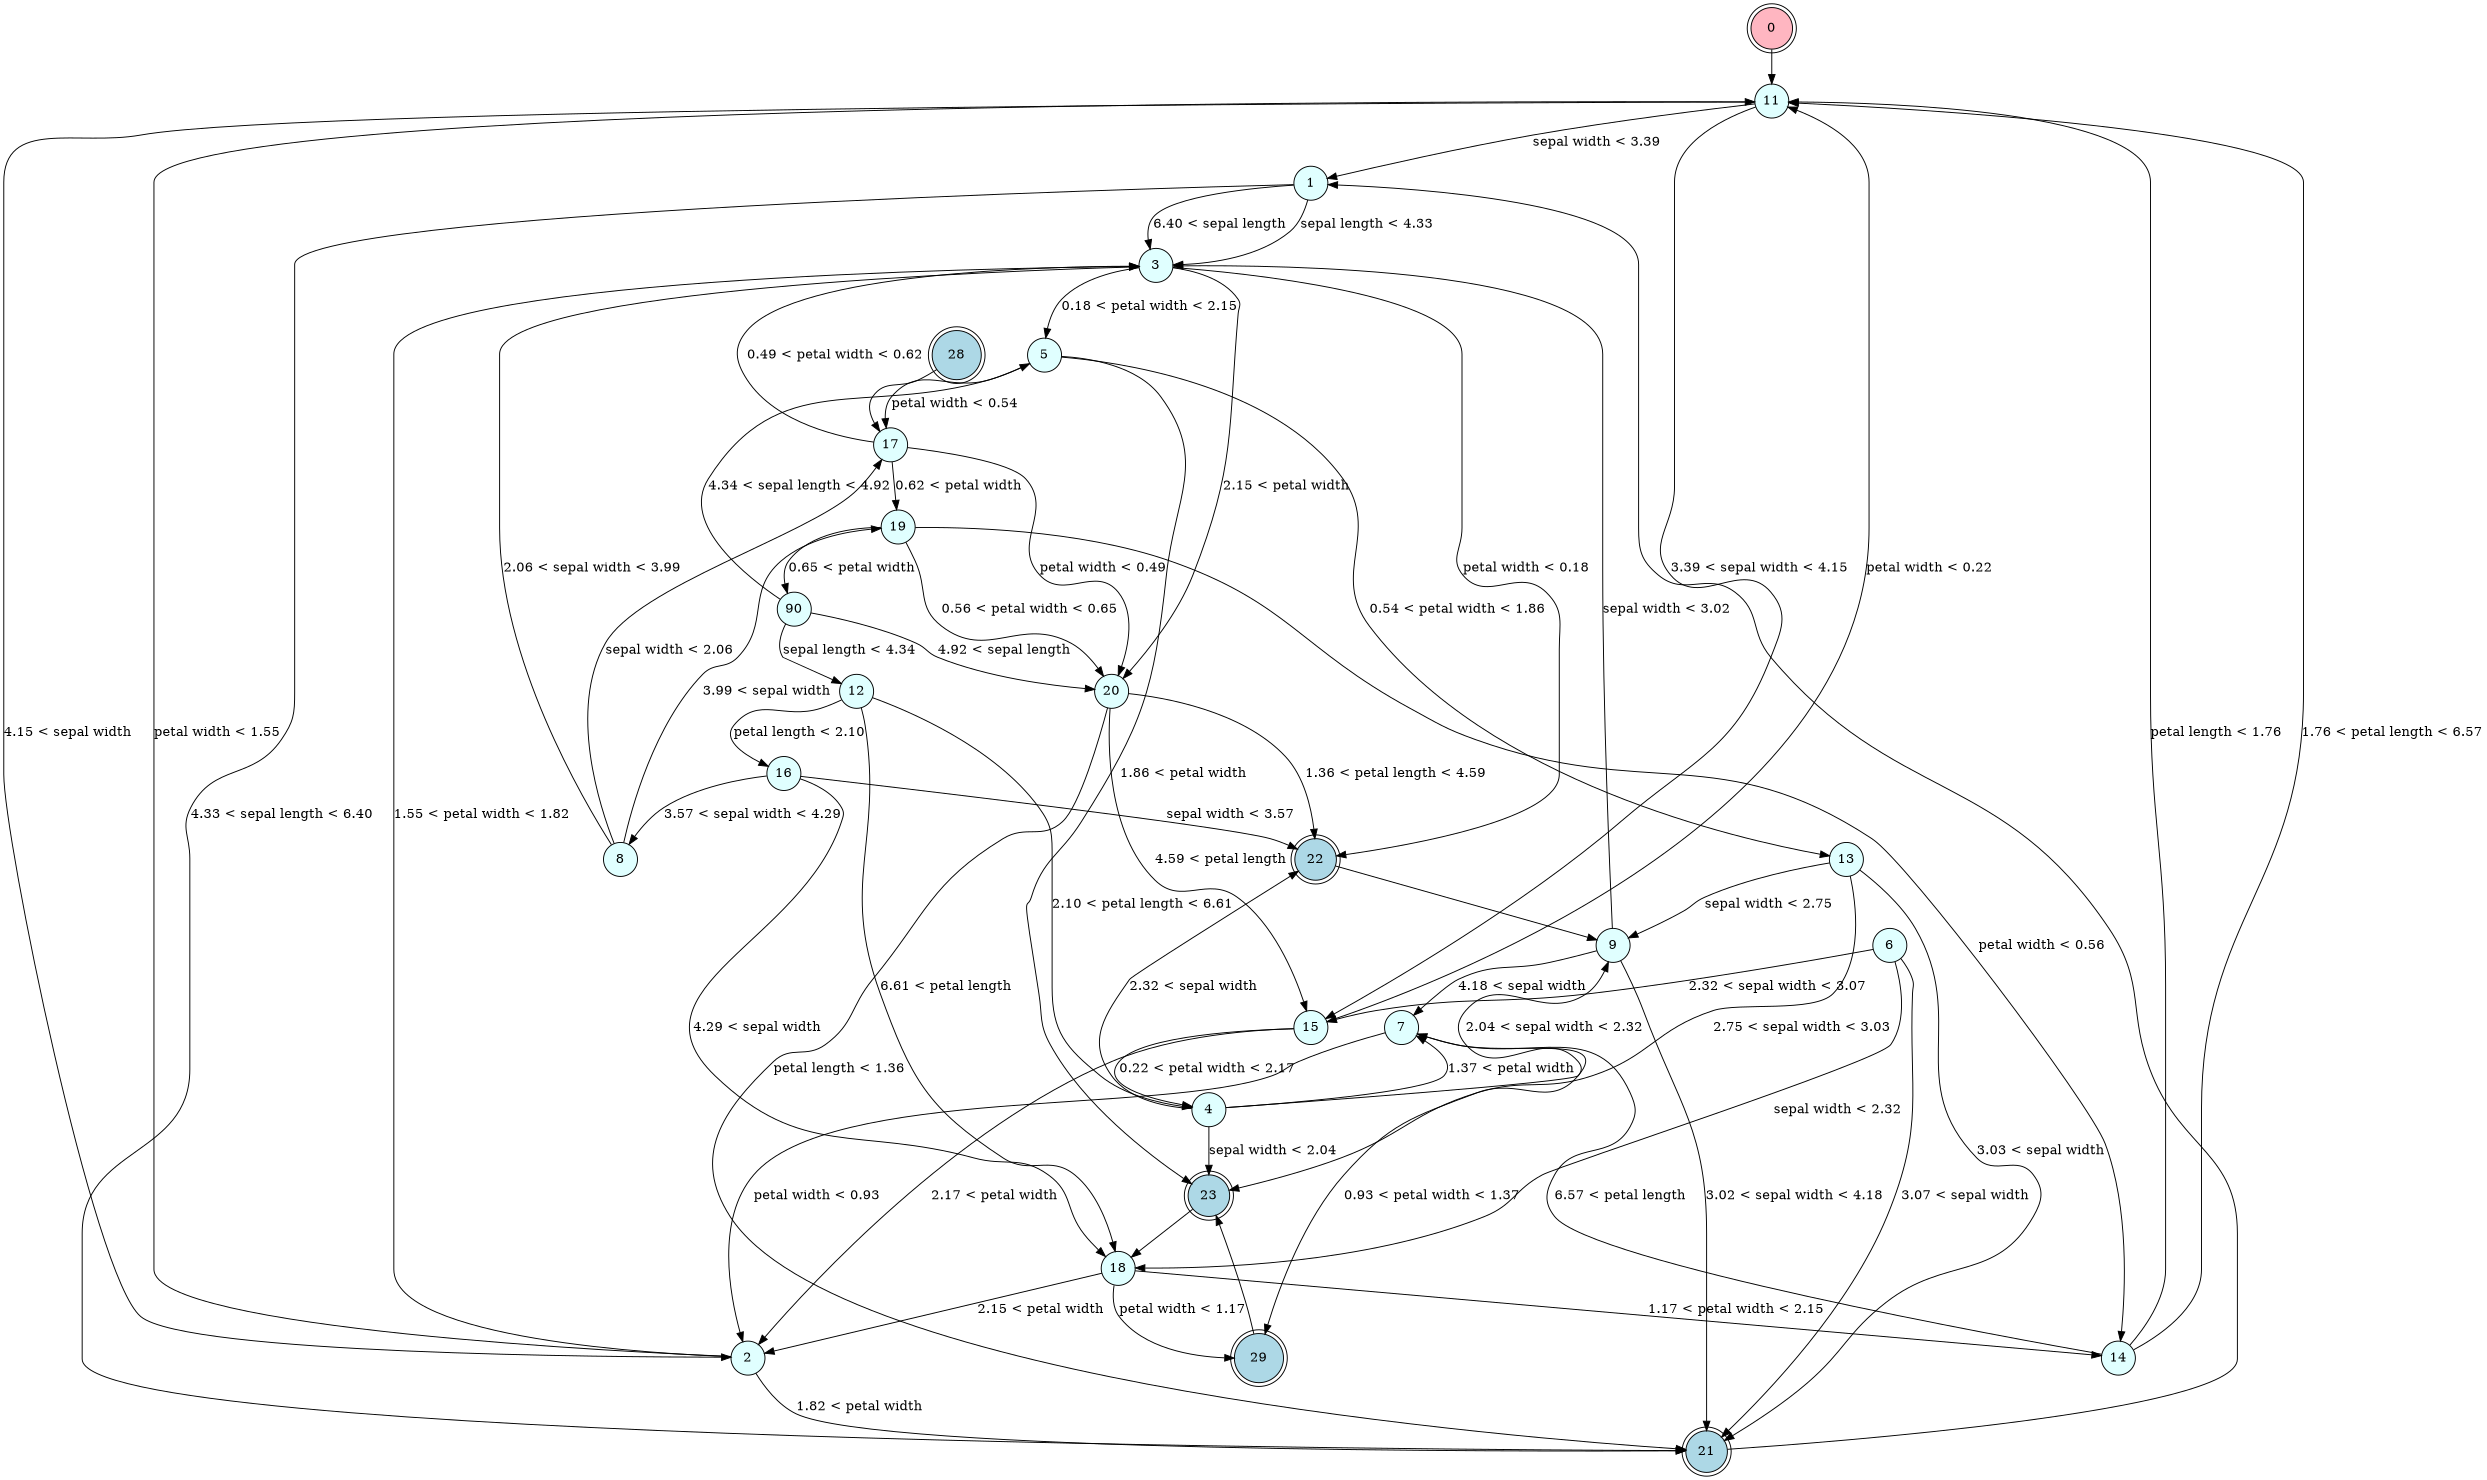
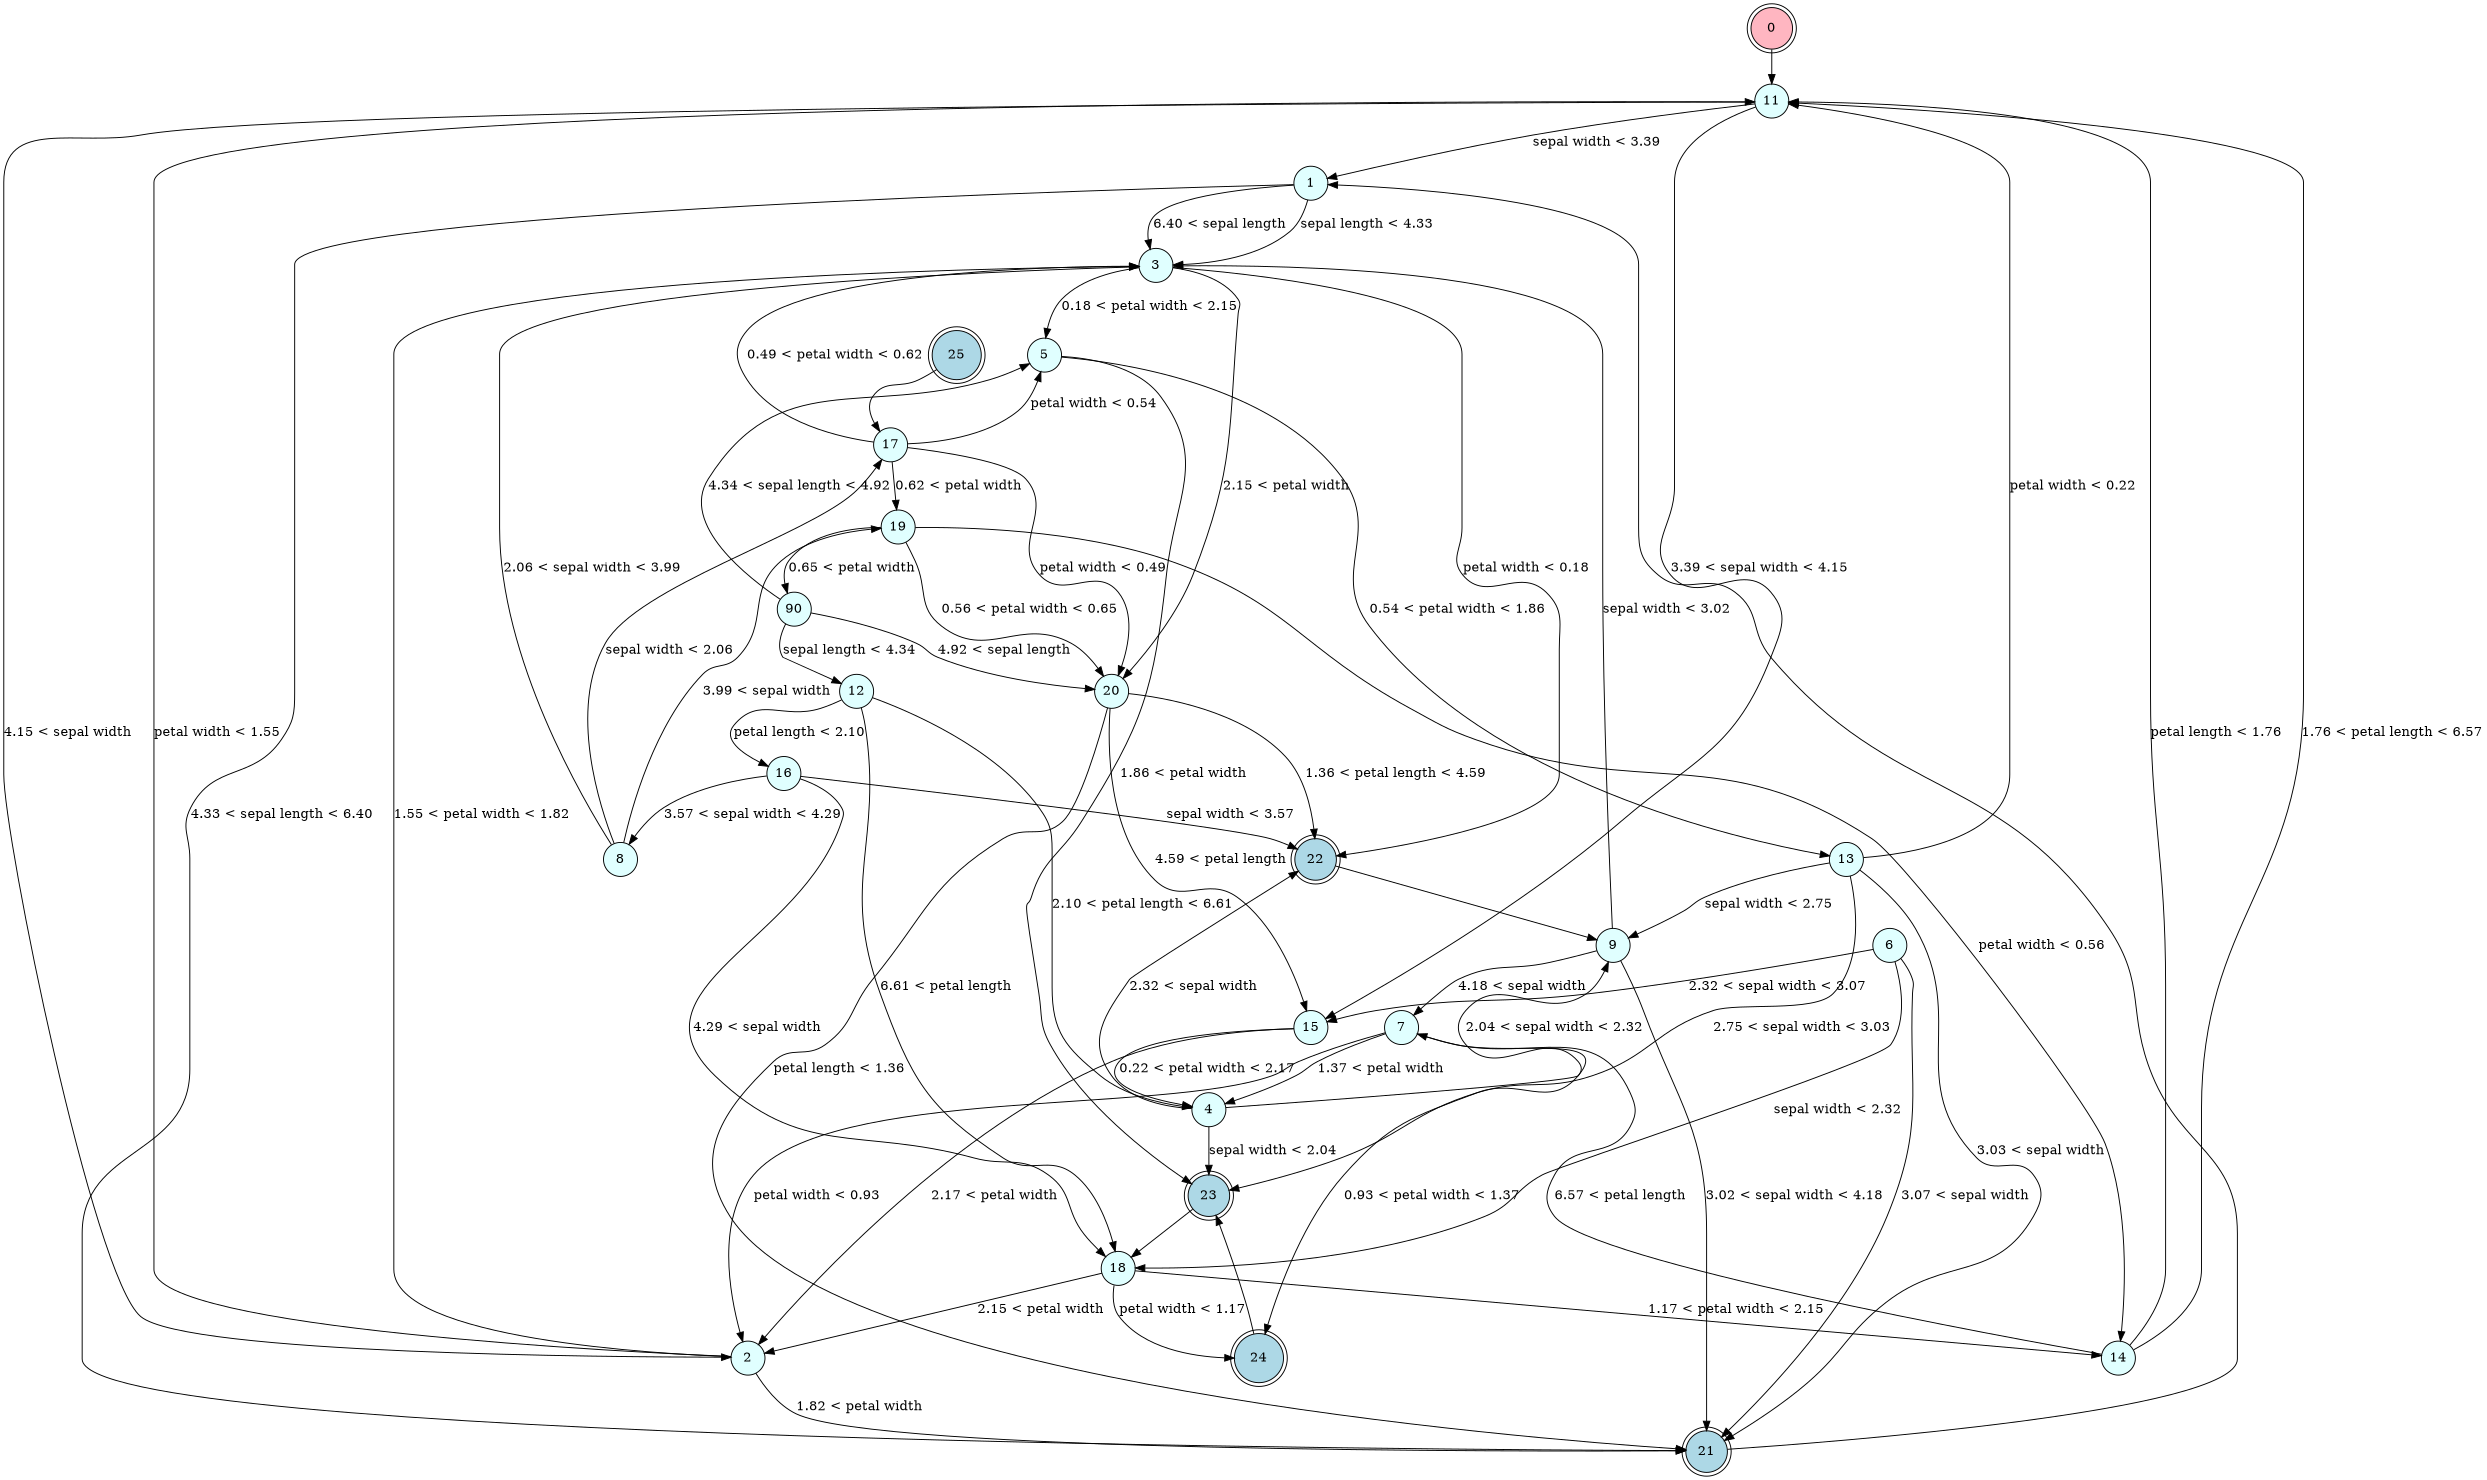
(957, 355) -> (957, 355)
(948, 382) -> (983, 430)
(1823, 681) -> (2010, 453)
(1405, 1088) -> (1309, 1067)
(1259, 1358) -> (1259, 1358)
